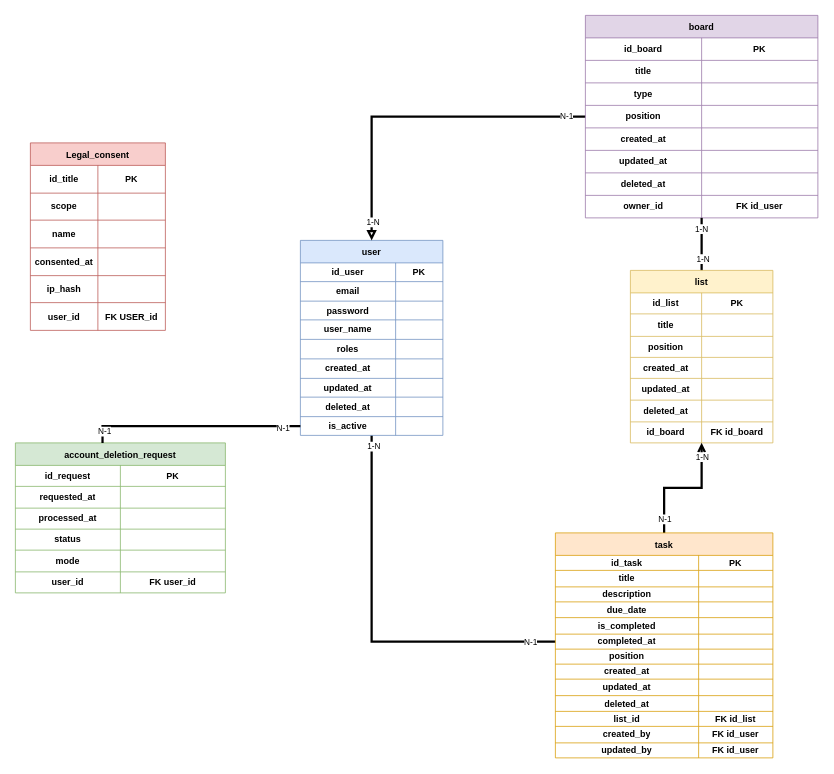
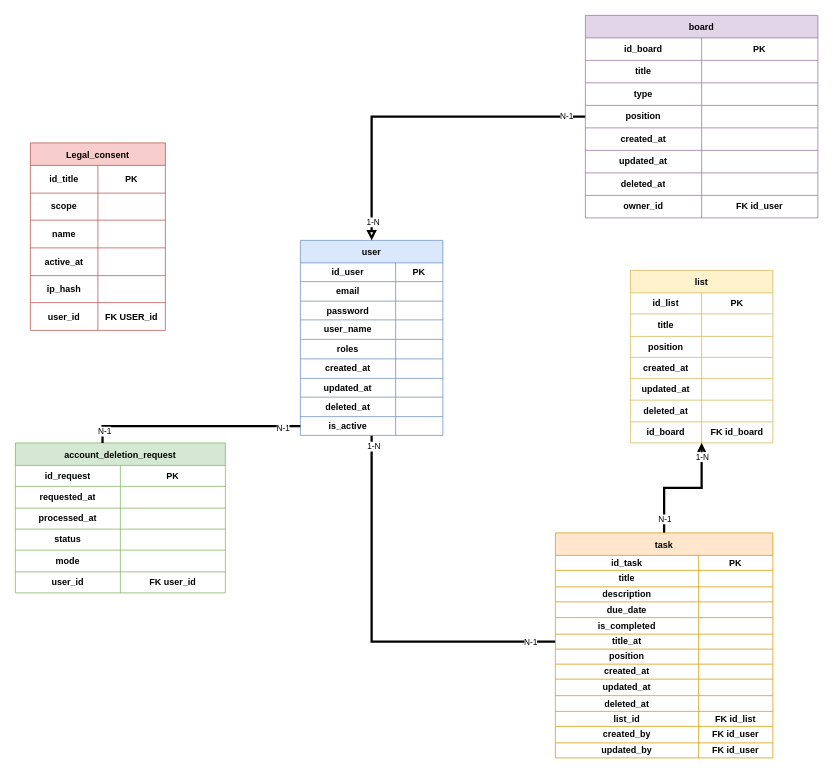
(702, 245) -> none
(64, 262) -> (64, 262)
(627, 642) -> (627, 642)
